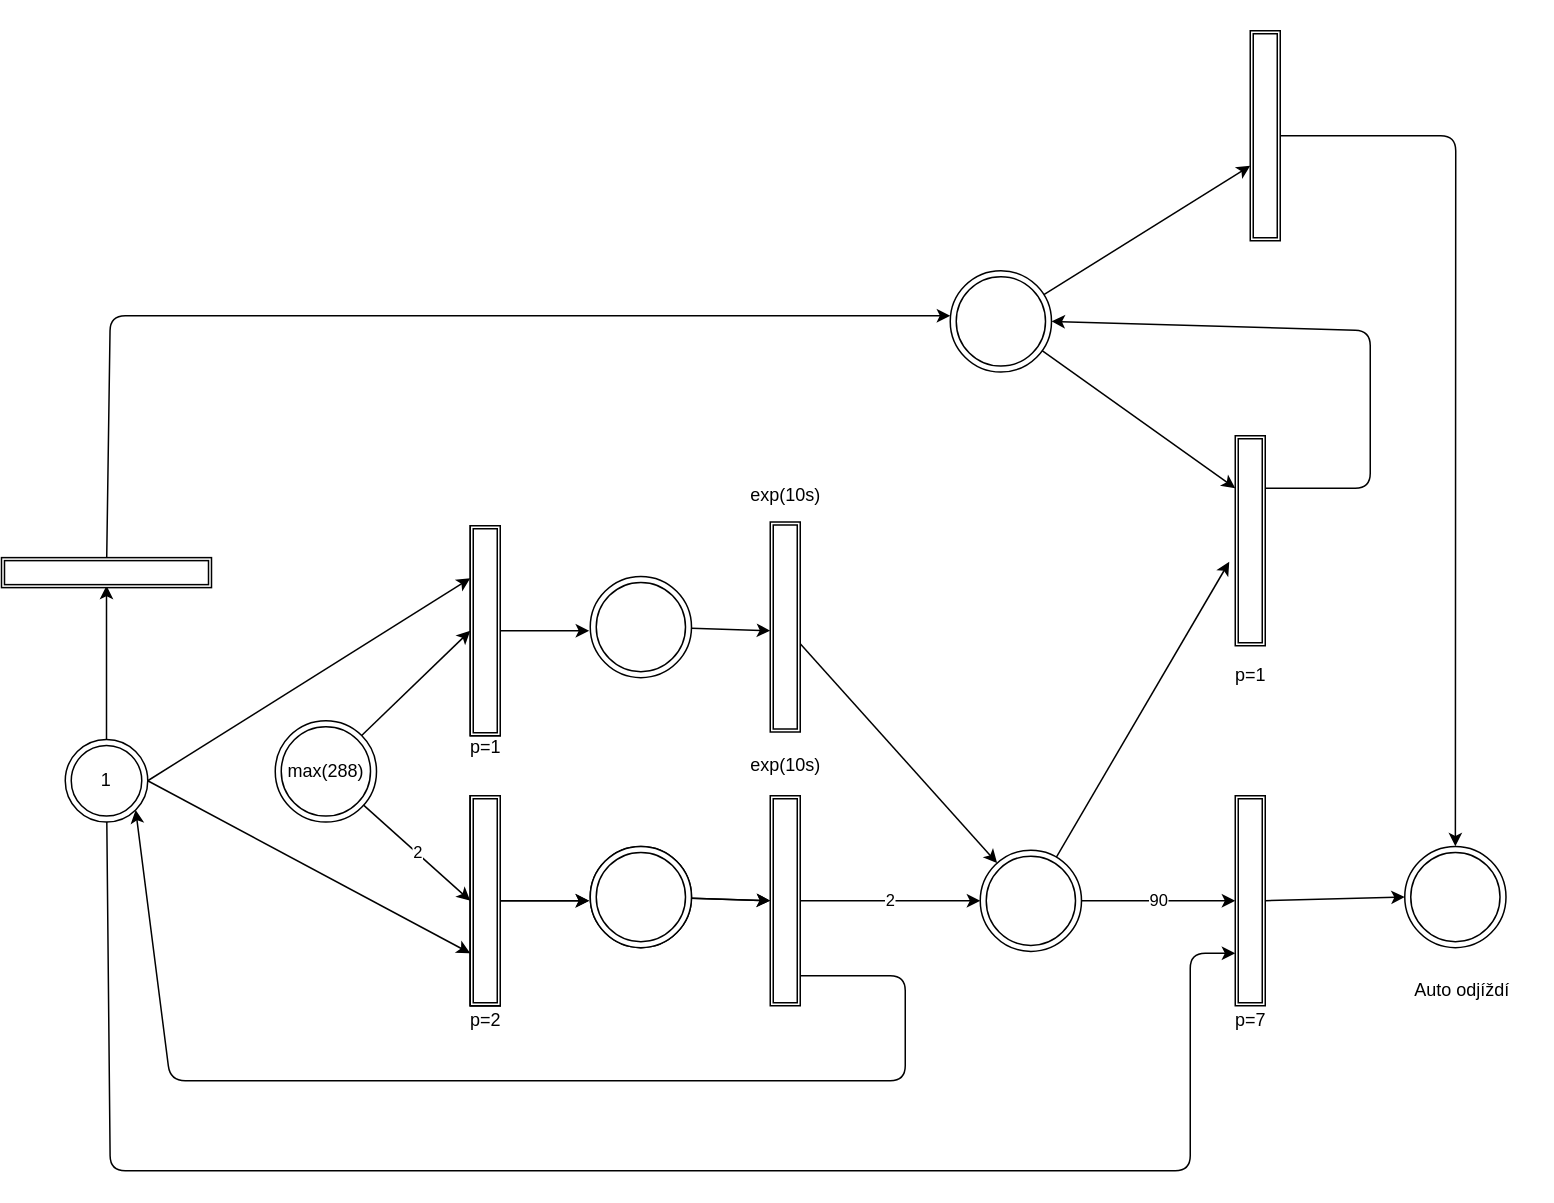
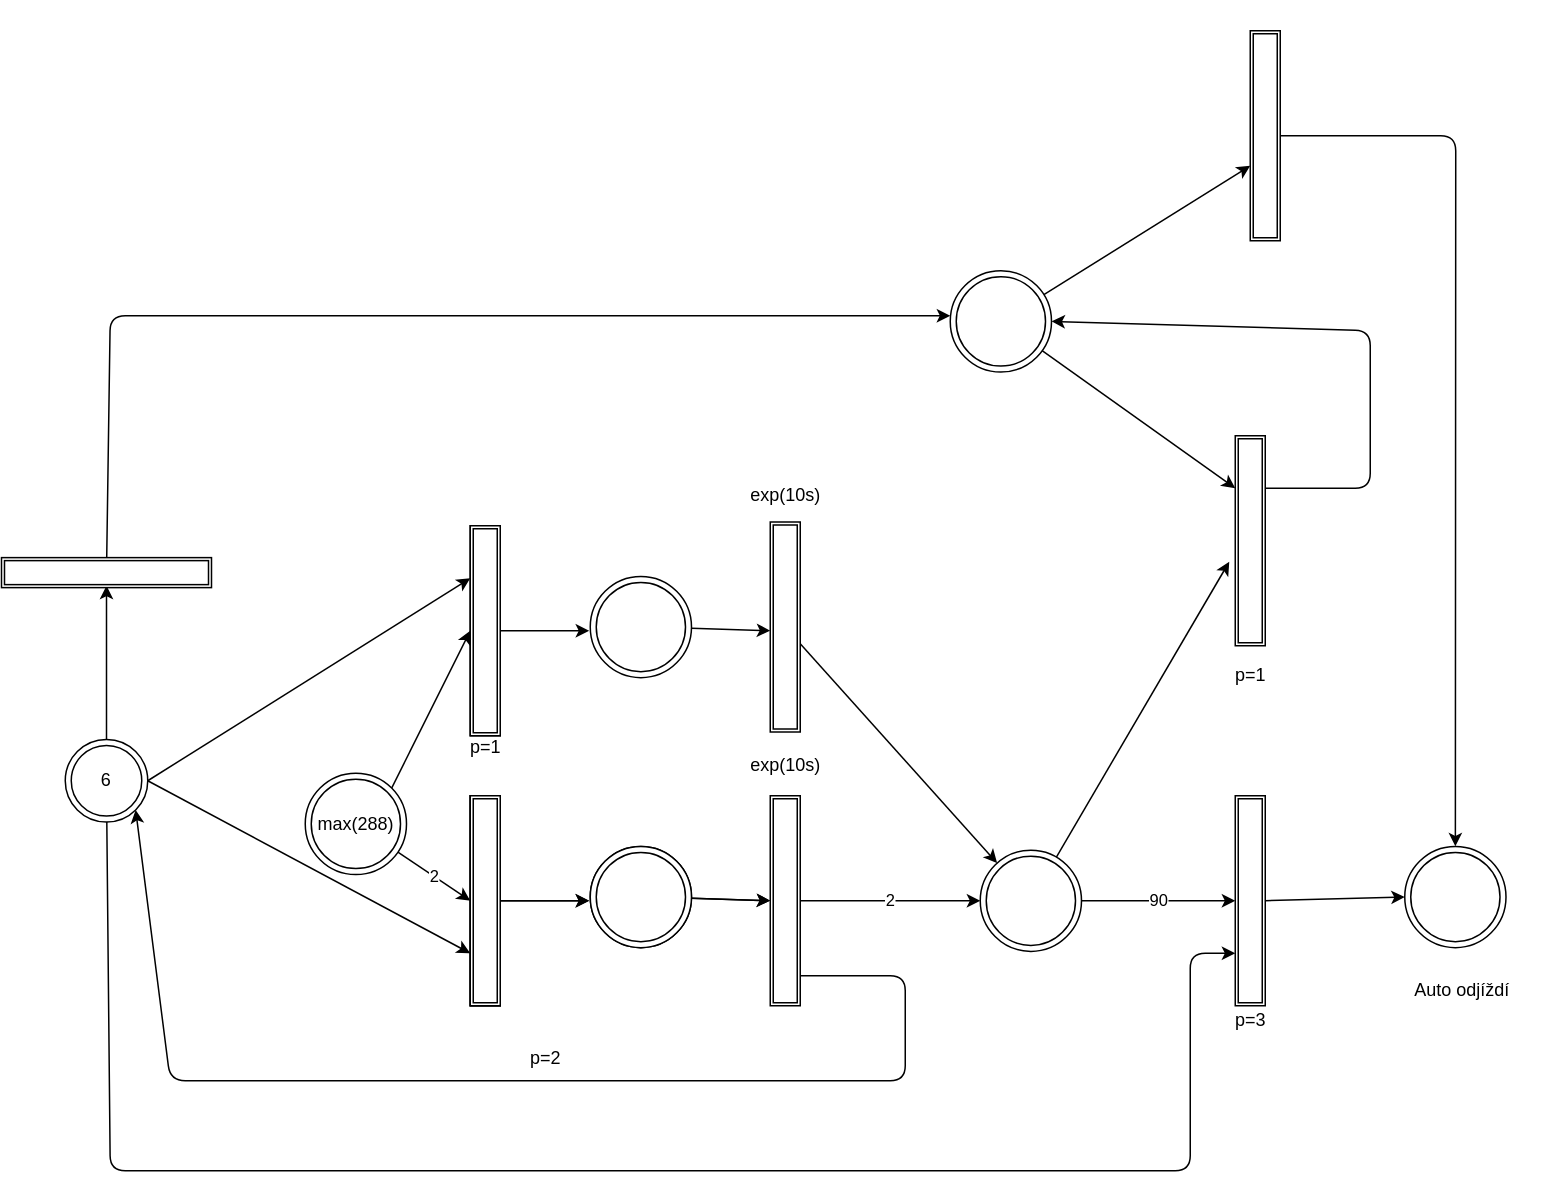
(326, 771) -> (356, 824)
(107, 781) -> (107, 781)
(485, 1021) -> (545, 1058)
(1251, 1021) -> (1251, 1021)
